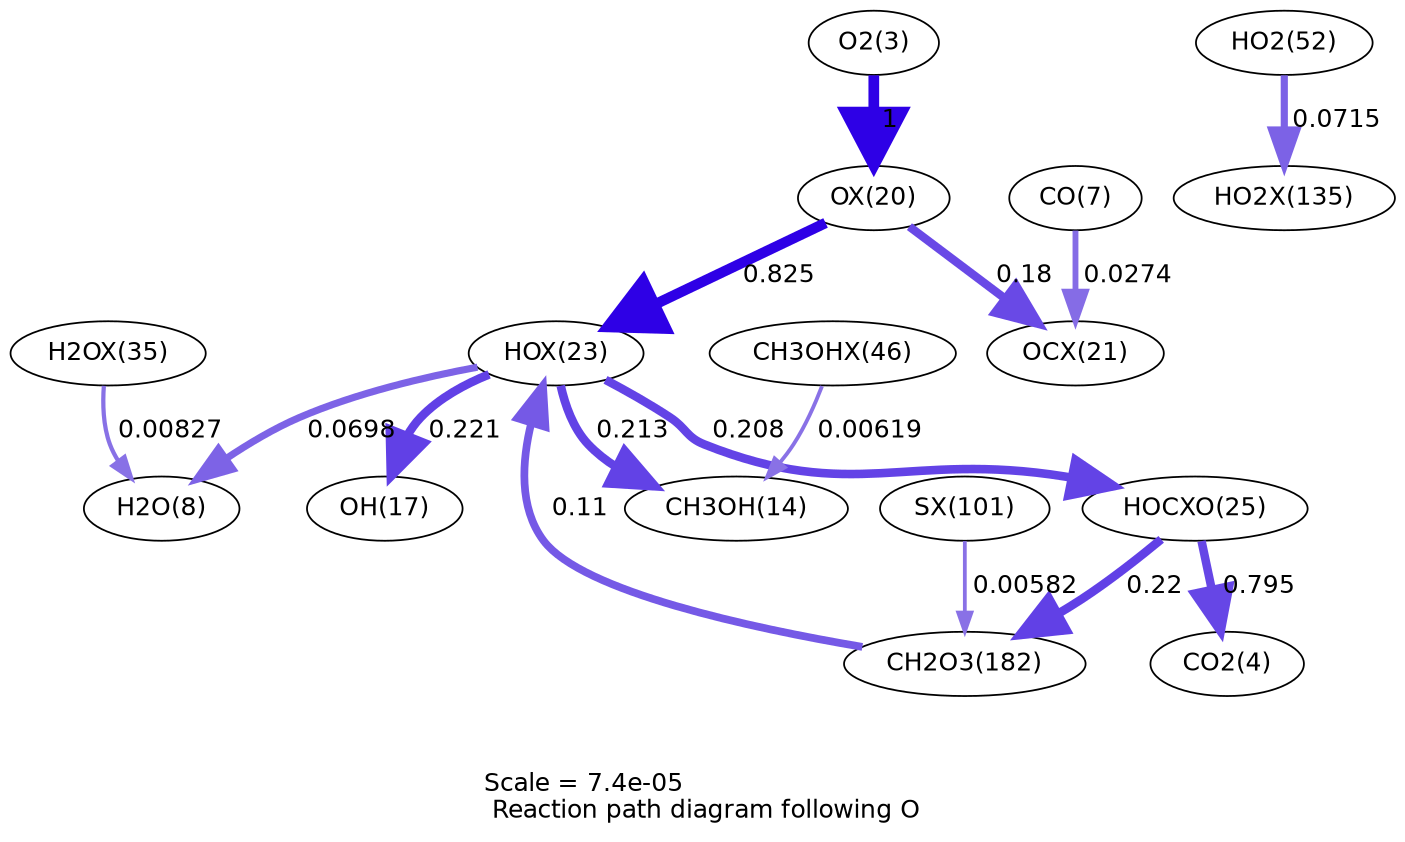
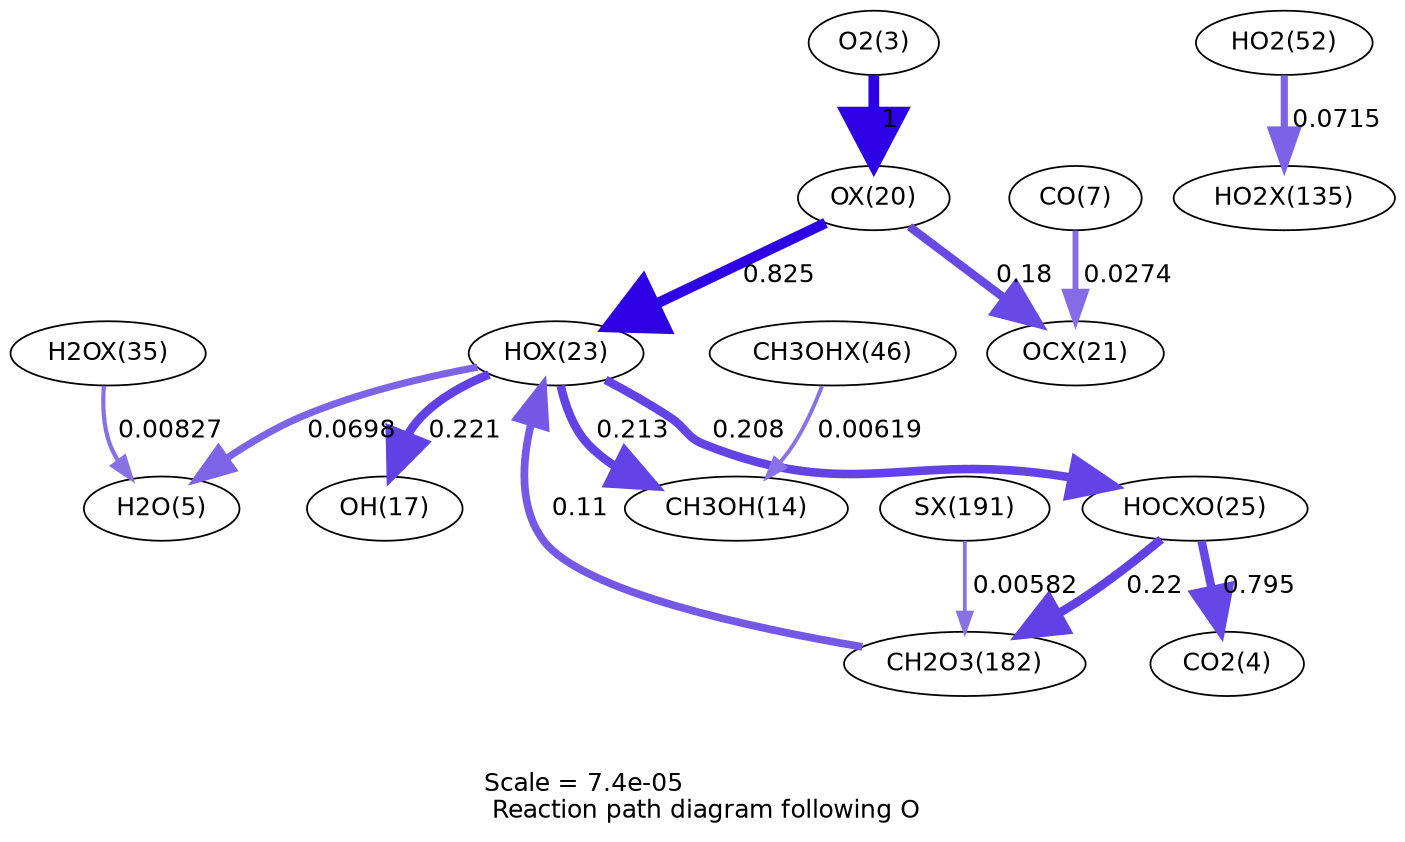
(162, 509) -> (162, 509)
(965, 509) -> (965, 509)
